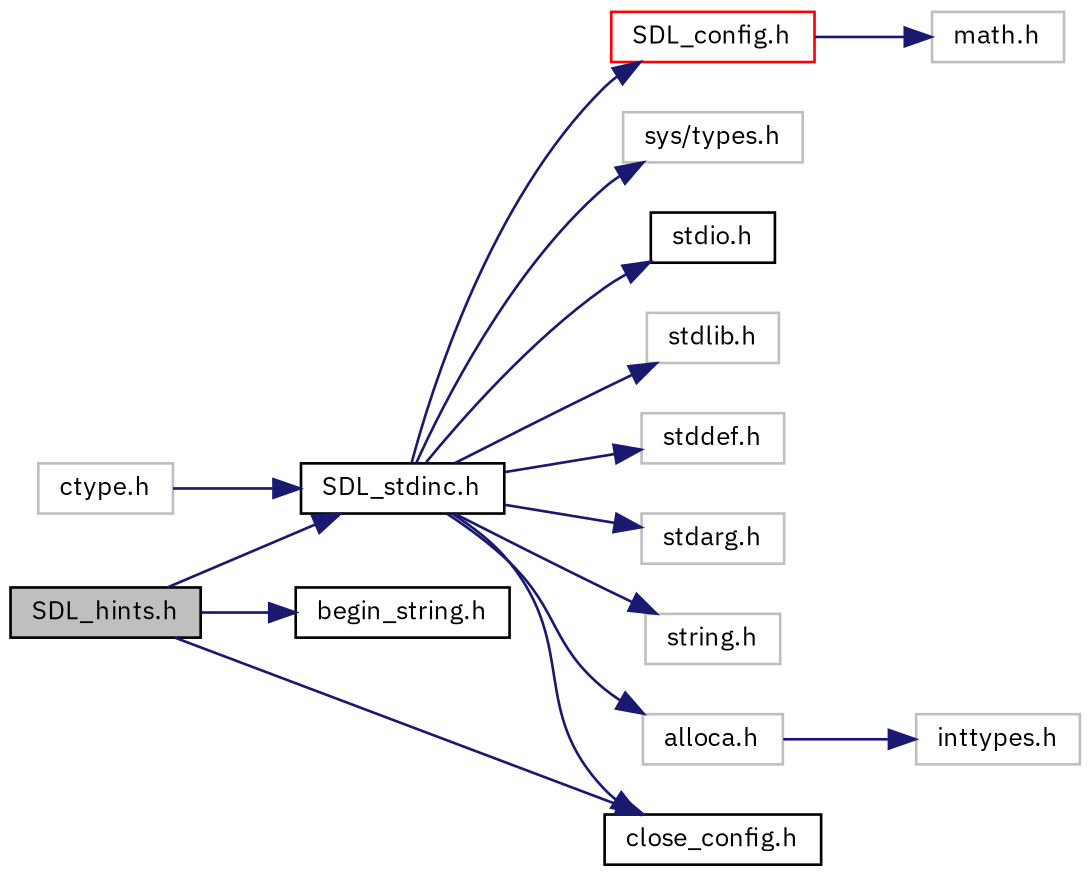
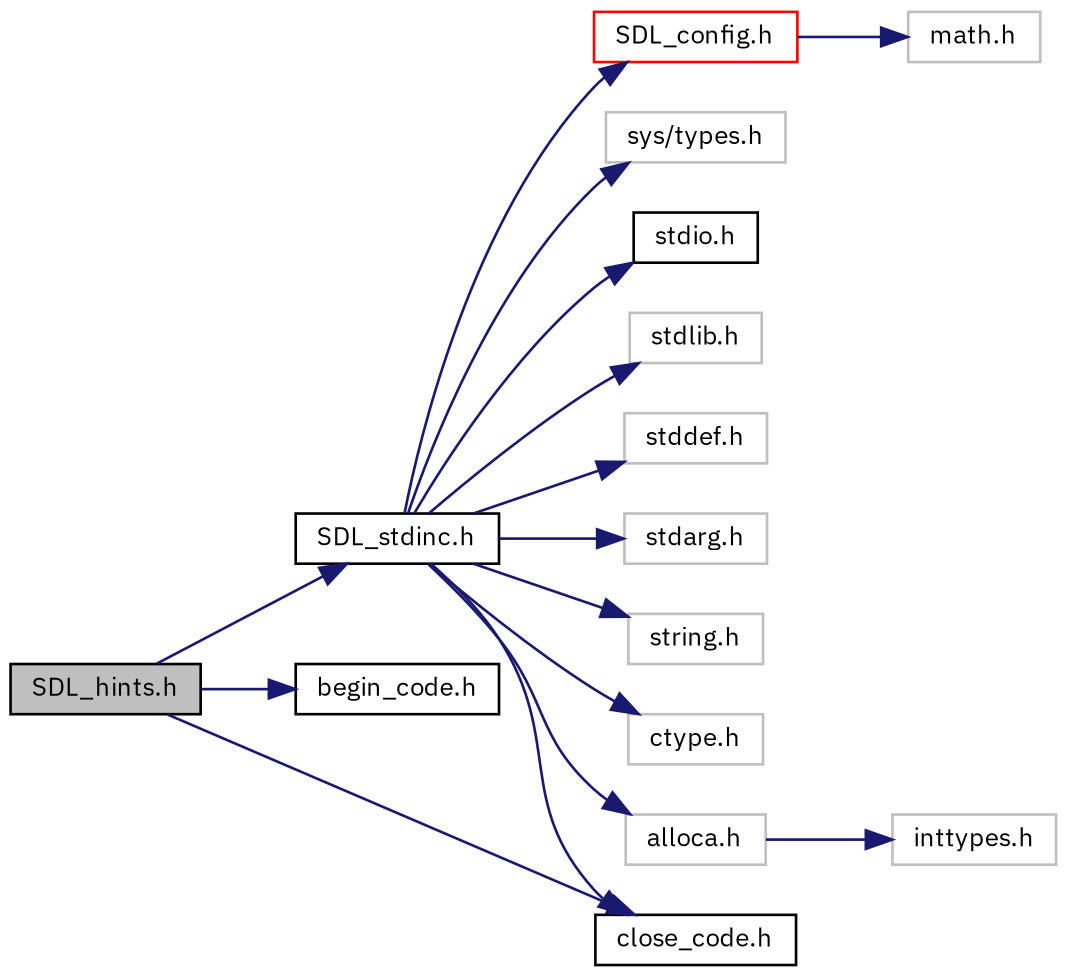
(223, 488) -> (519, 637)
(403, 613) -> (397, 689)
(713, 840) -> (696, 940)
